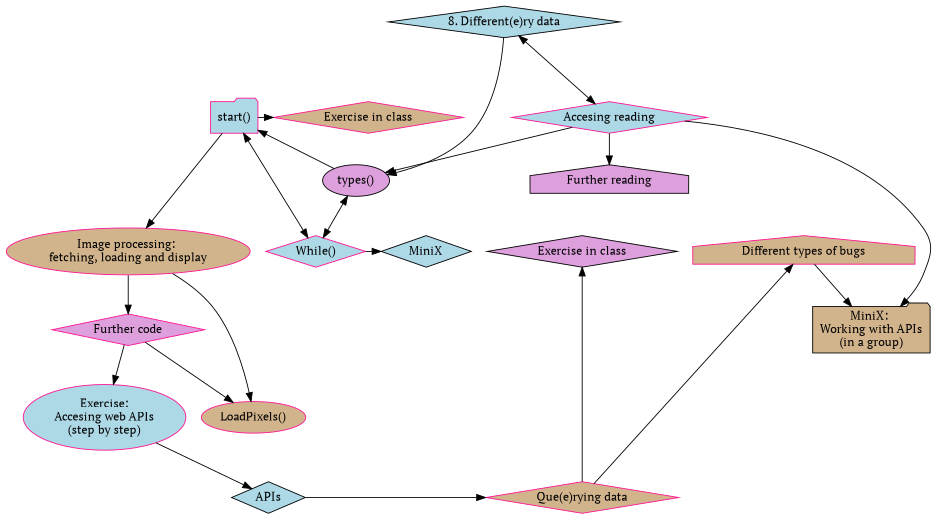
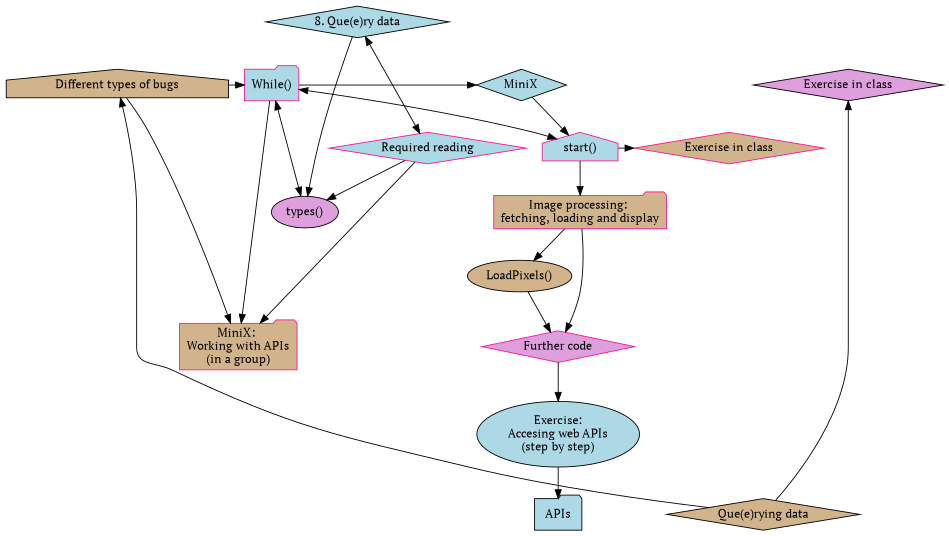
(504, 22) -> (358, 22)
none -> (232, 85)
(234, 117) -> (580, 148)
(609, 117) -> (428, 148)
(300, 151) -> (547, 113)
(609, 181) -> none
none -> (256, 208)
(128, 251) -> (580, 212)
(316, 251) -> (272, 85)
(804, 251) -> (117, 85)
(871, 330) -> (238, 347)
(185, 370) -> (537, 308)
(105, 417) -> (558, 434)
(254, 417) -> (520, 276)
(268, 498) -> (558, 514)
(391, 498) -> none
(582, 498) -> (763, 514)
